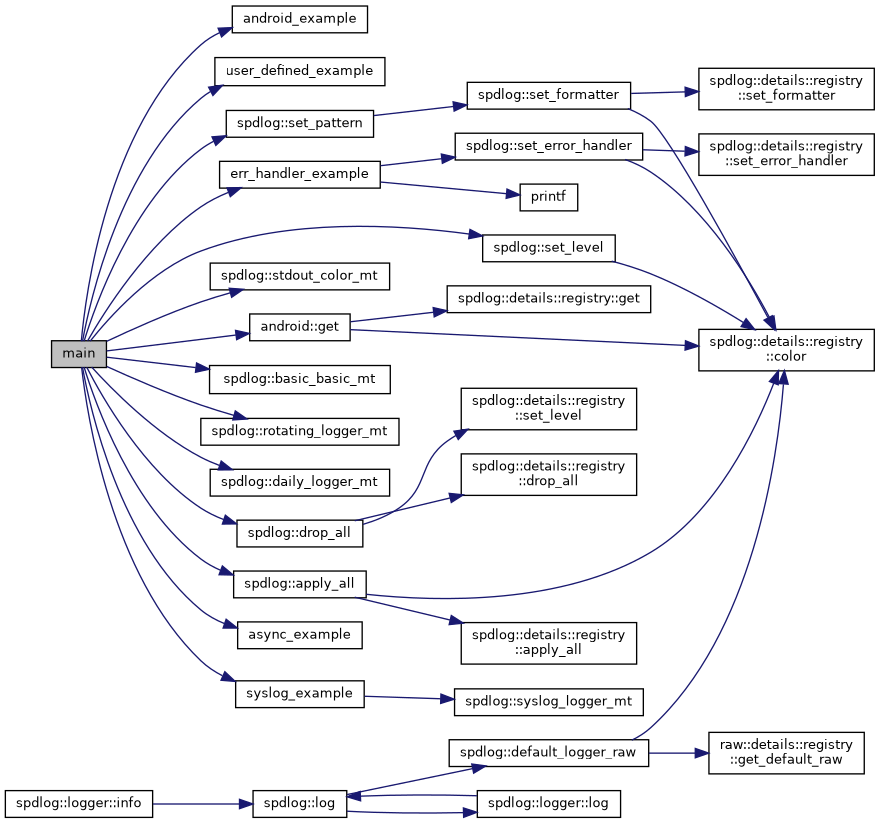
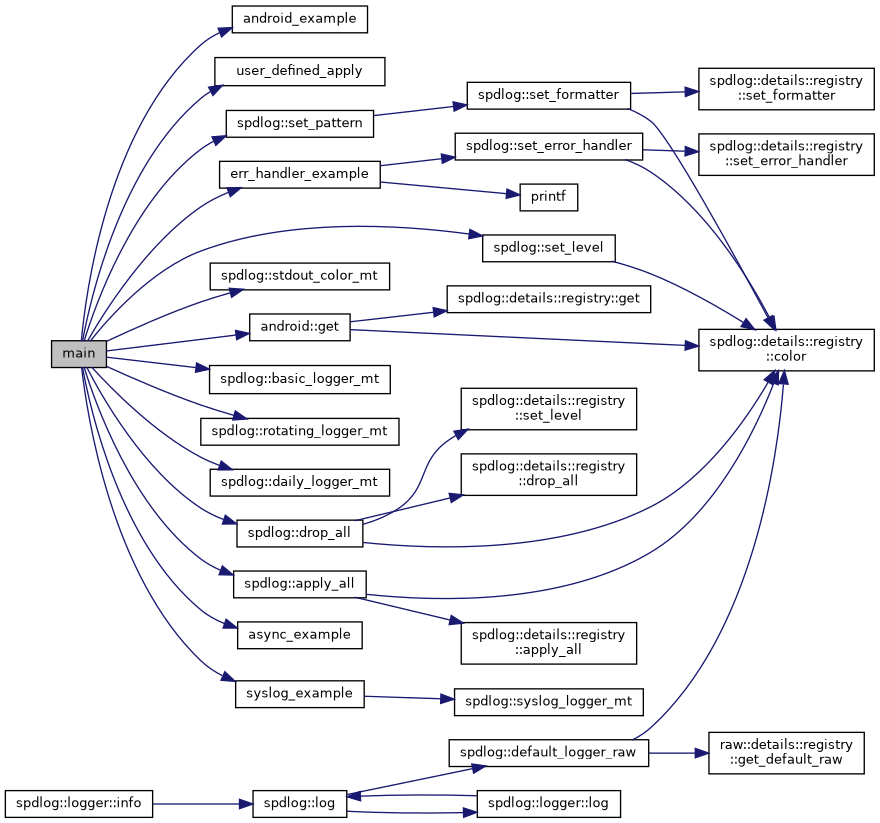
(300, 72) -> (300, 72)
(300, 380) -> (300, 380)
none -> (595, 528)
